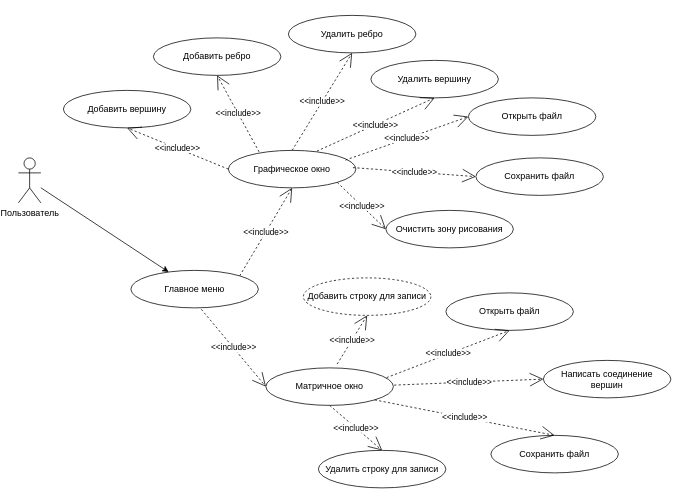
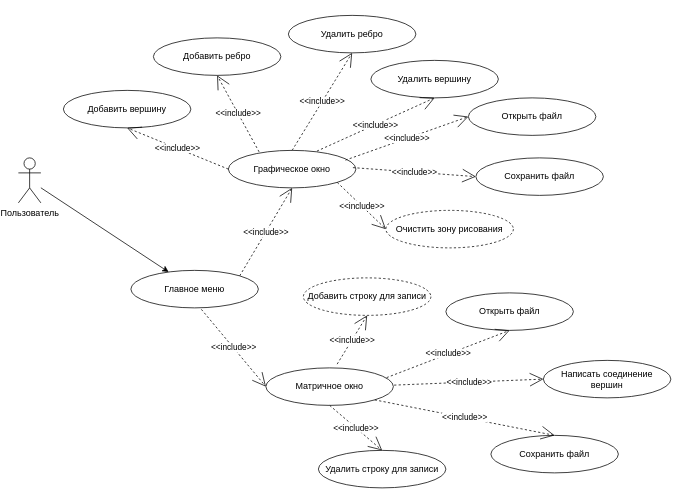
(450, 229) -> (450, 229)
